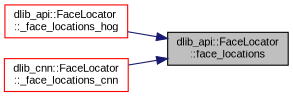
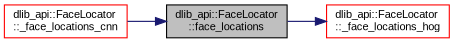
(142, 34) -> (301, 21)
(66, 75) -> (66, 21)
